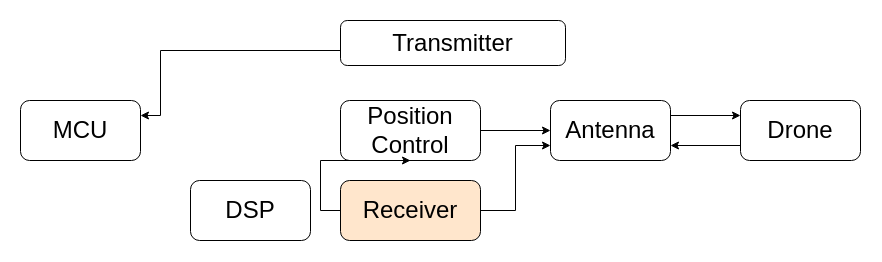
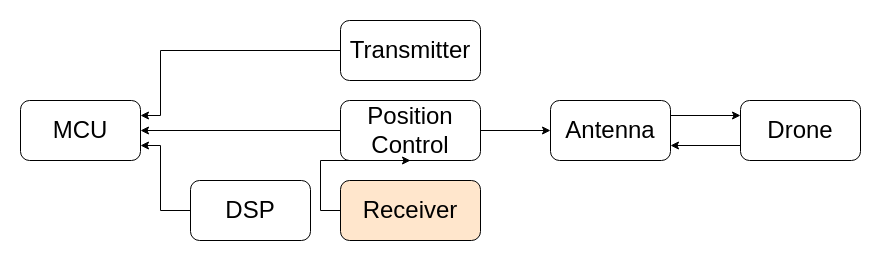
(453, 43) -> (411, 51)
none -> (244, 131)
(516, 182) -> none
none -> (161, 187)
